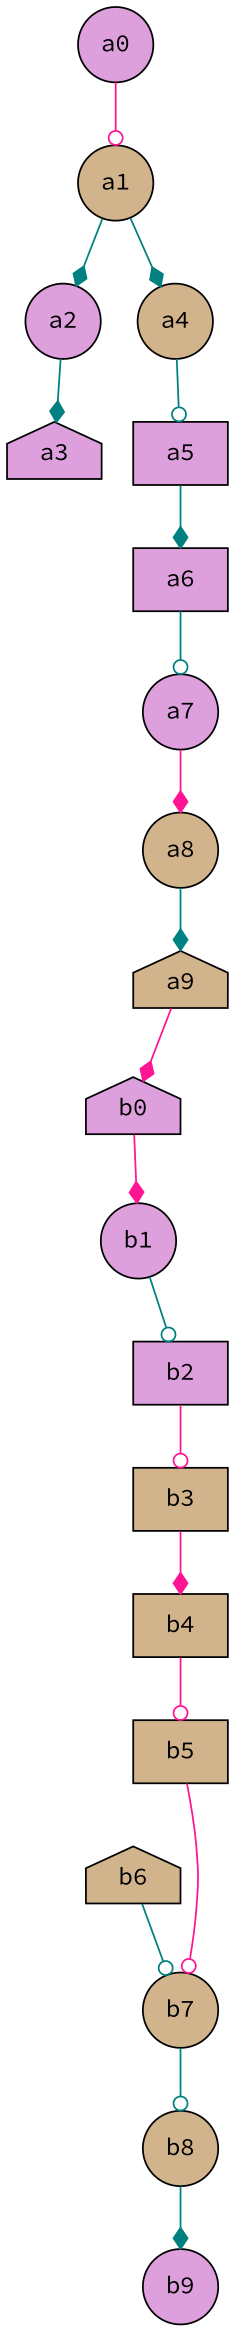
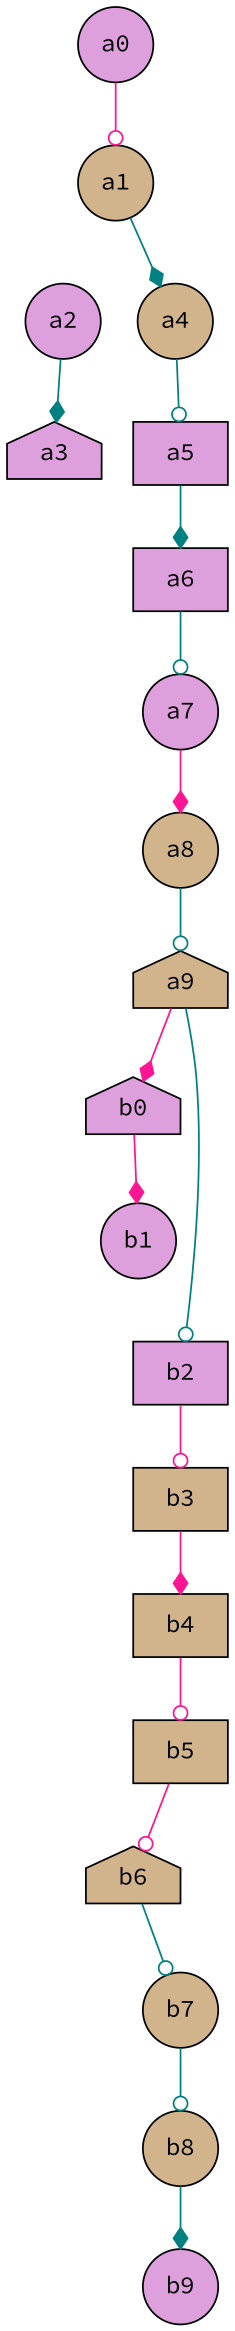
(93, 242) -> none
(181, 912) -> (181, 912)
(158, 1302) -> (199, 1167)
(198, 1871) -> (159, 1810)
